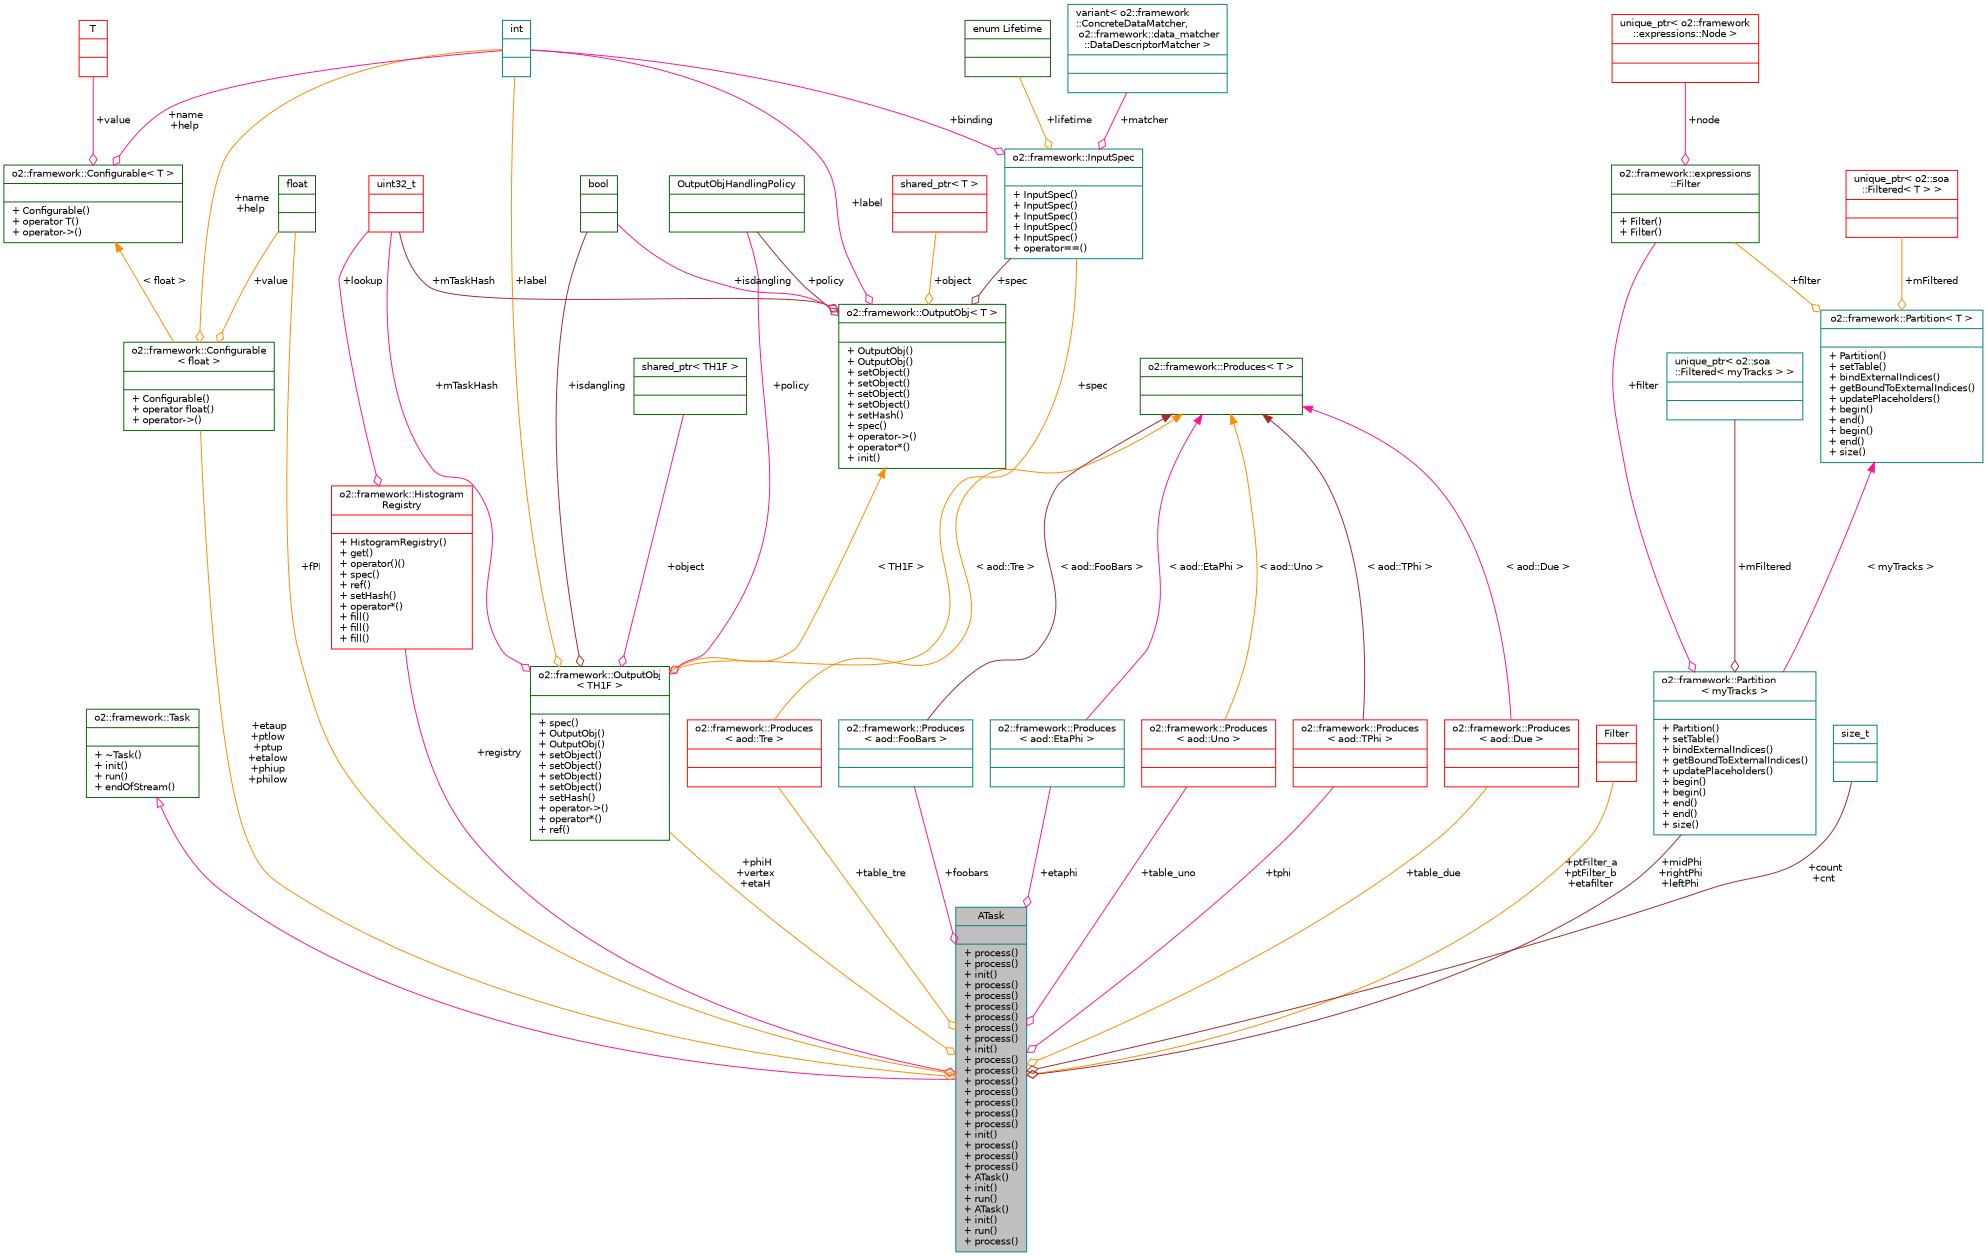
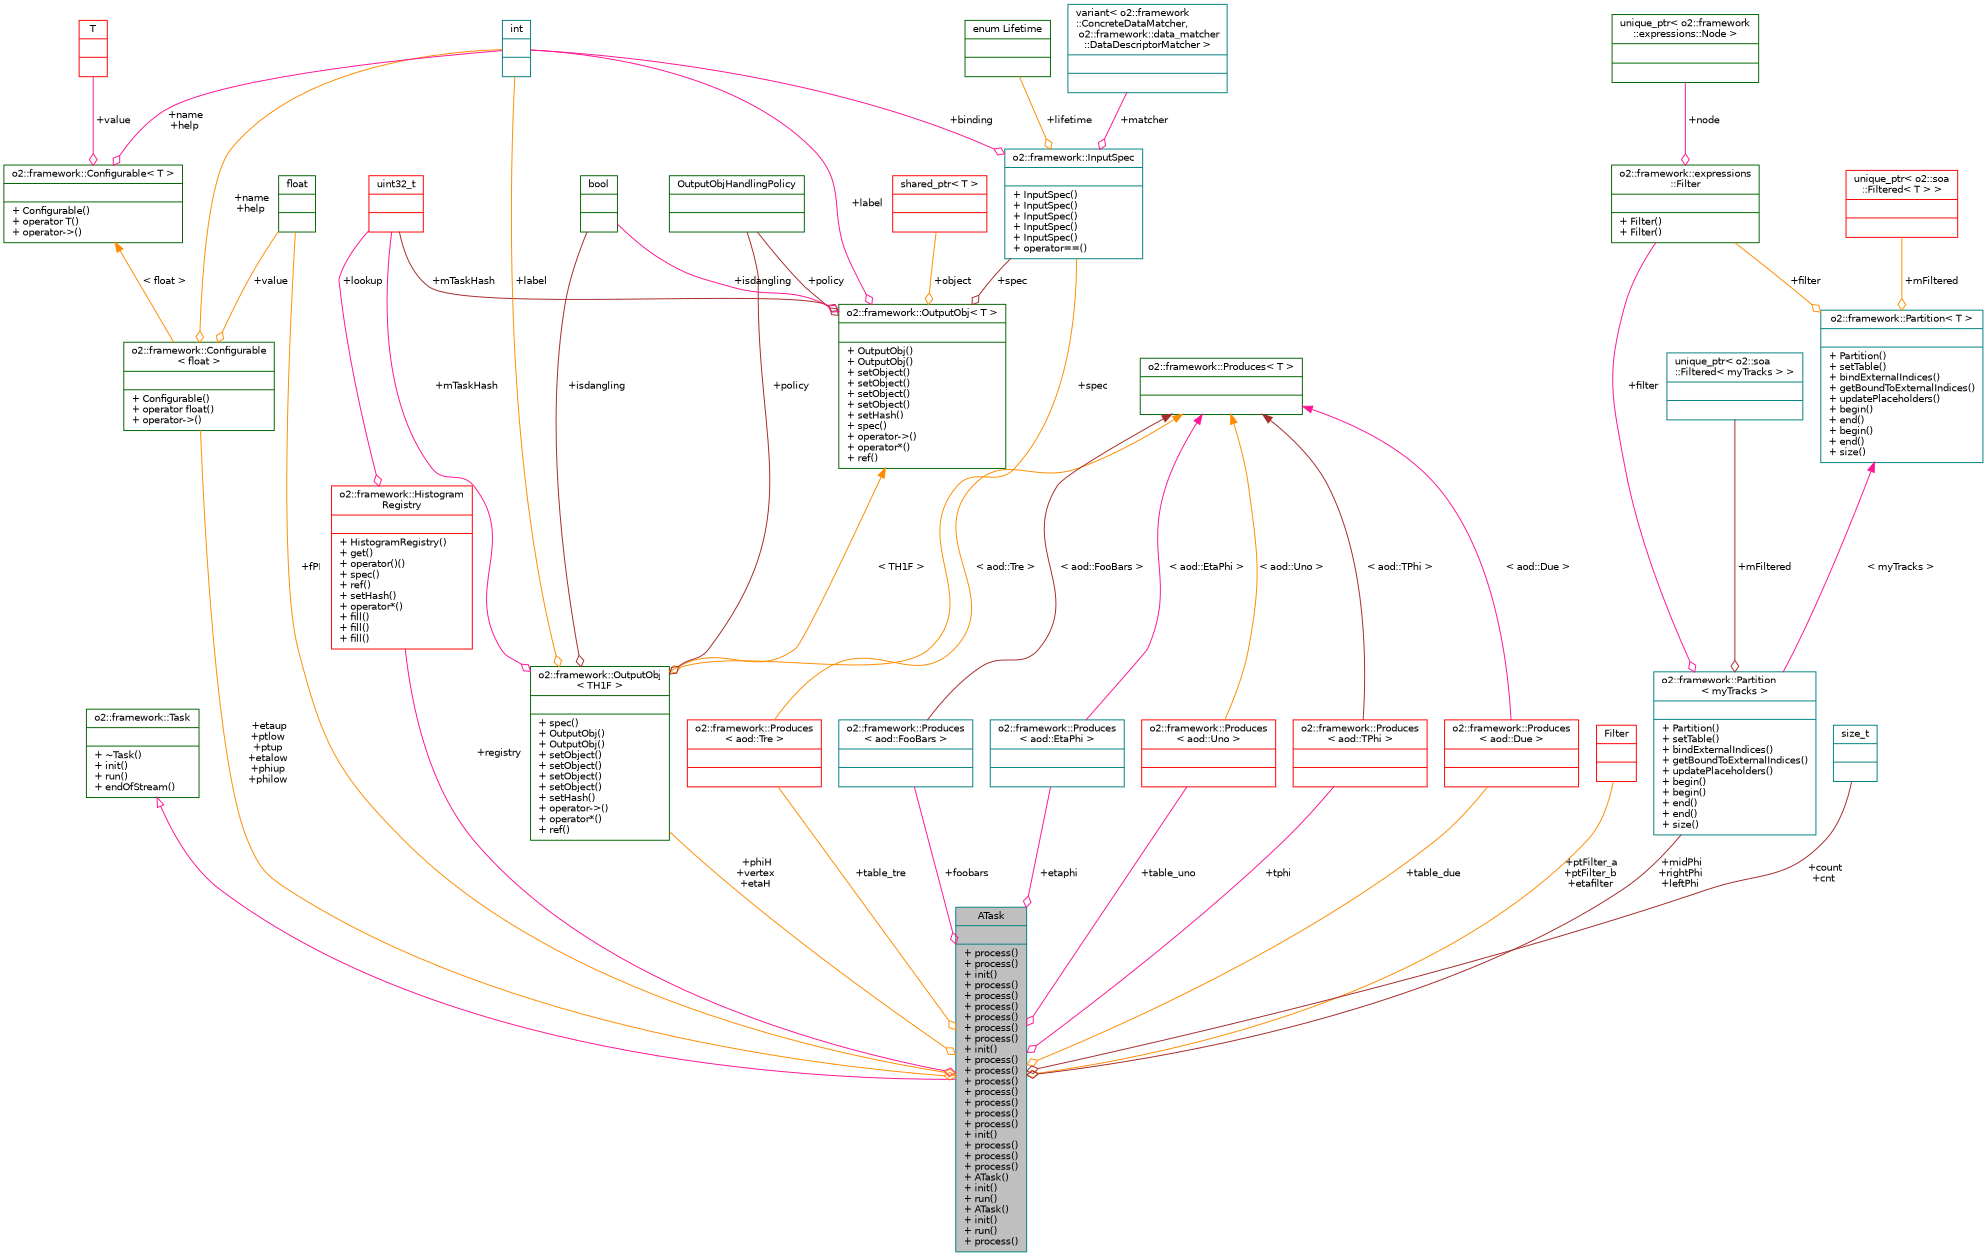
(1685, 49) -> (1685, 49)
(690, 386) -> none
(864, 458) -> (863, 458)
(769, 464) -> (769, 464)
